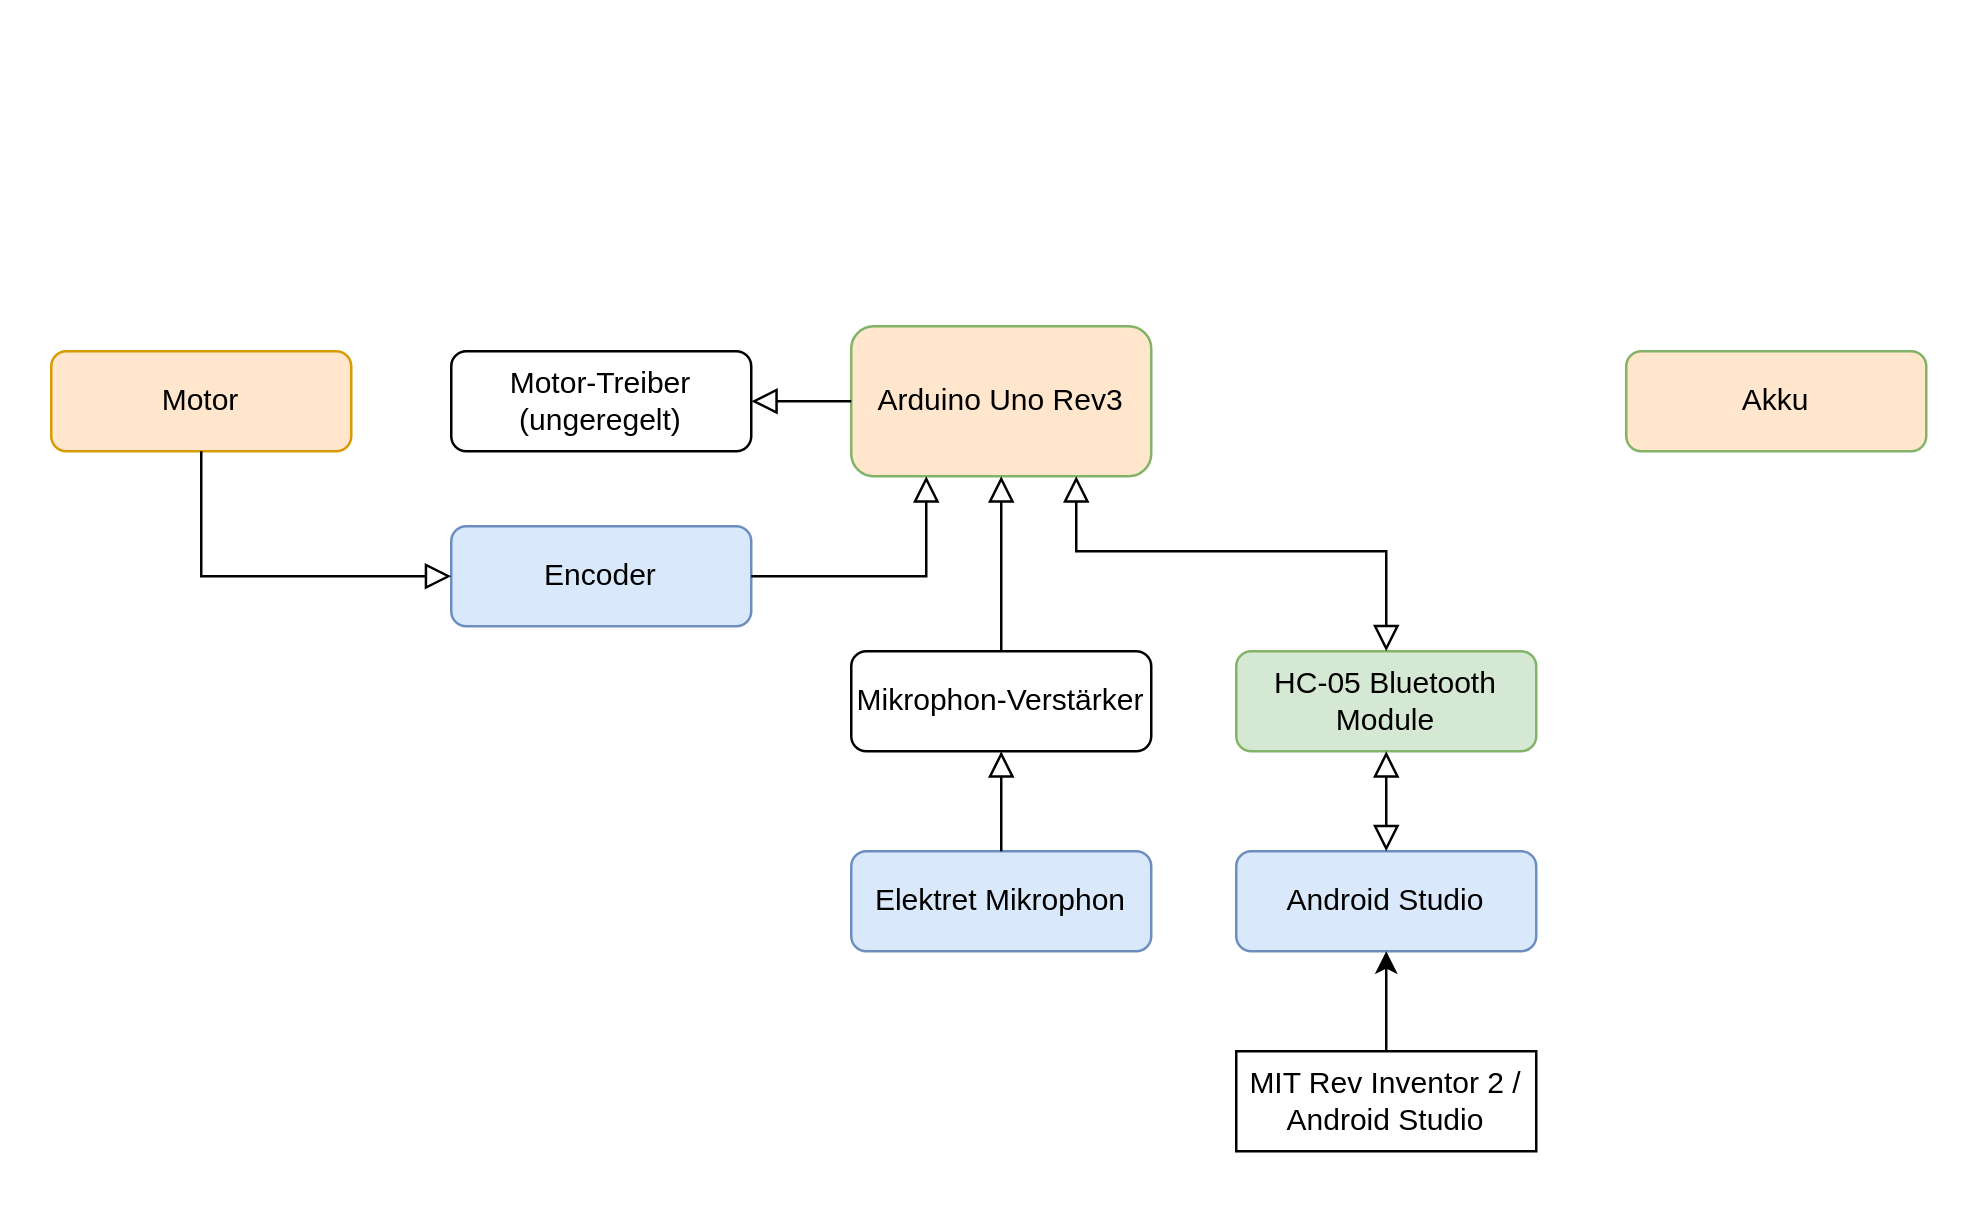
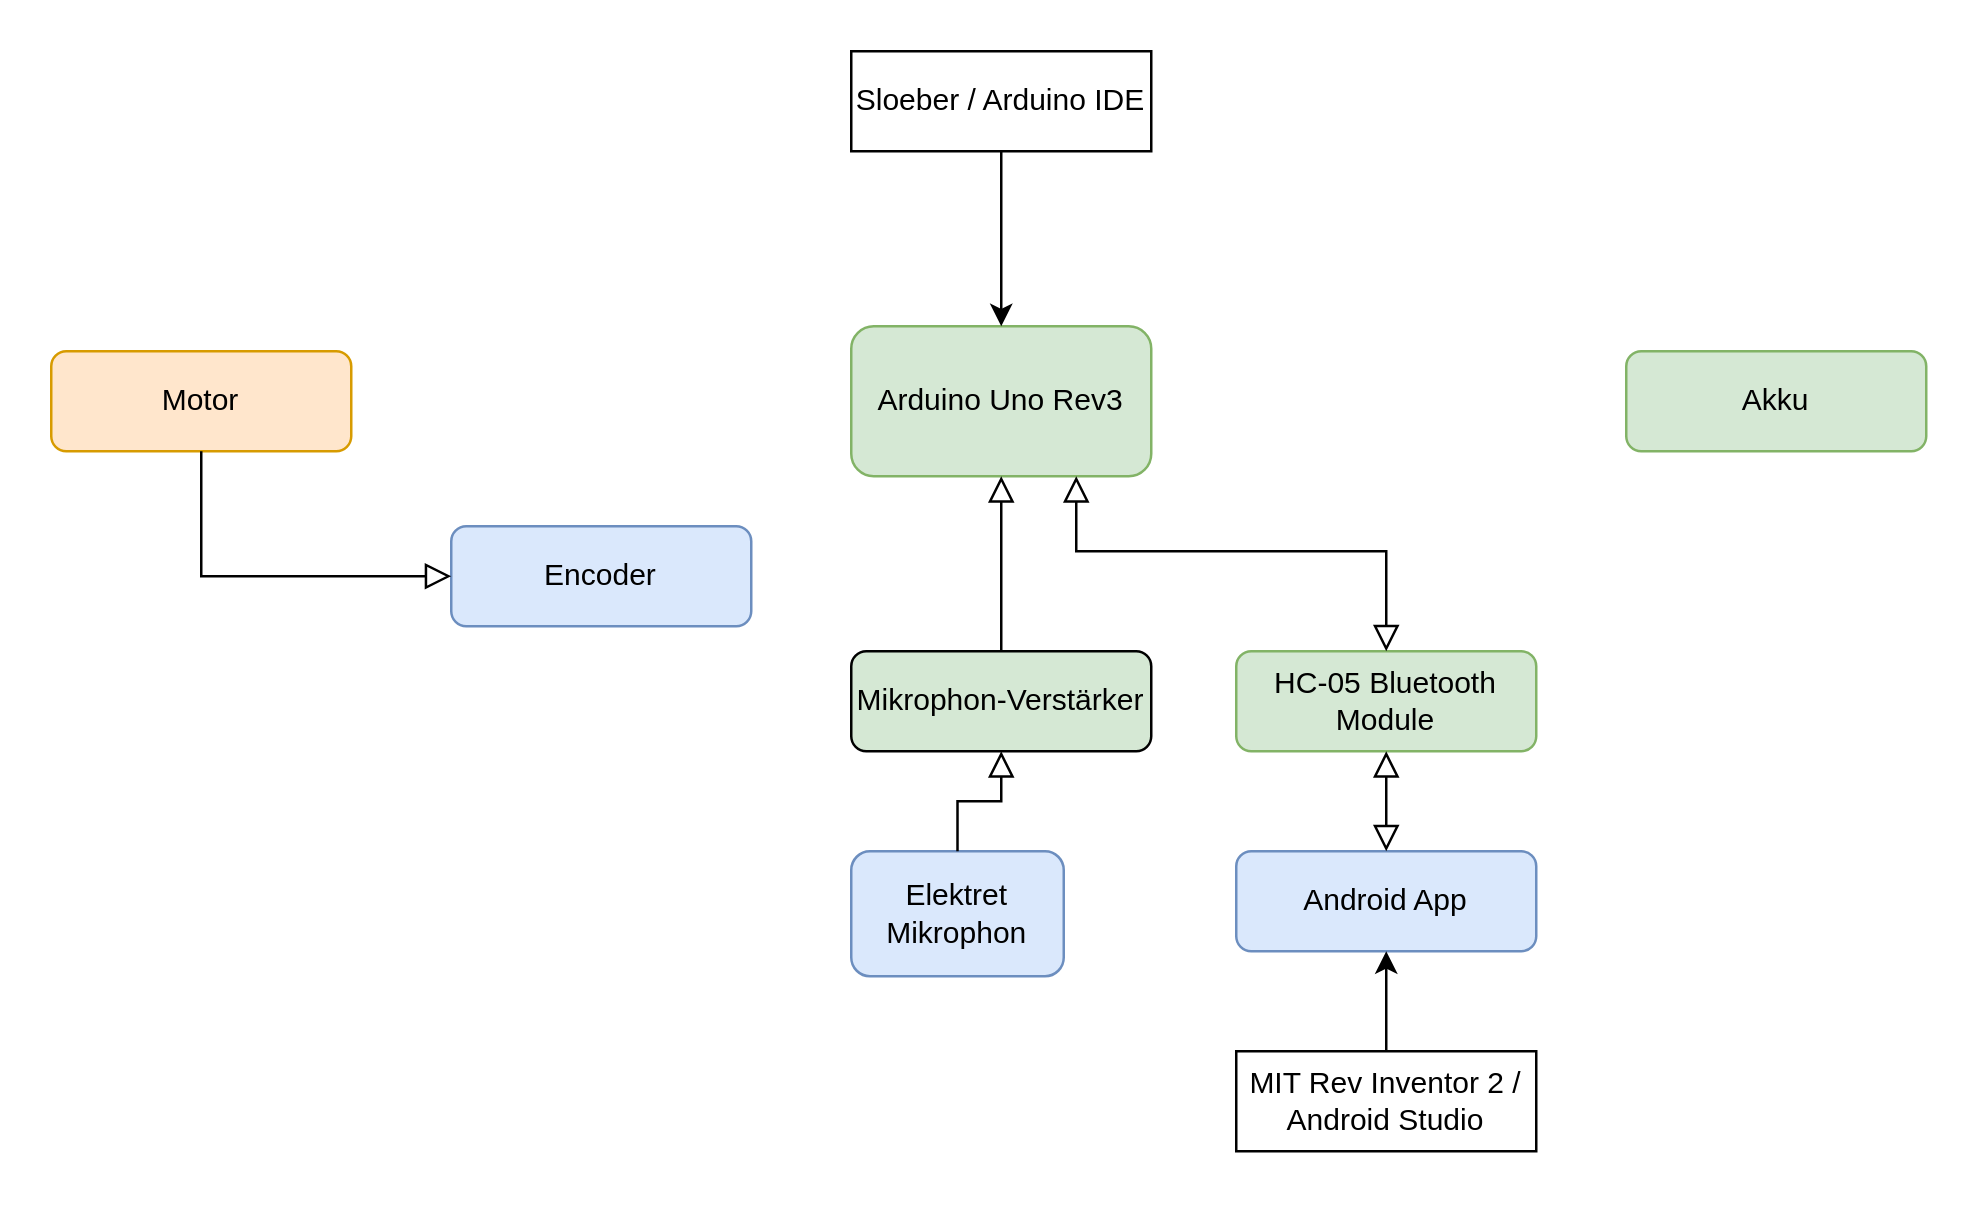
none -> (1001, 101)
none -> (1001, 230)
(601, 401) -> none
(814, 401) -> none
(1001, 401) -> (1001, 401)
(1776, 401) -> (1776, 401)
(875, 576) -> none
(1001, 701) -> (1001, 701)
(1001, 901) -> (958, 914)
(1386, 901) -> (1386, 901)
